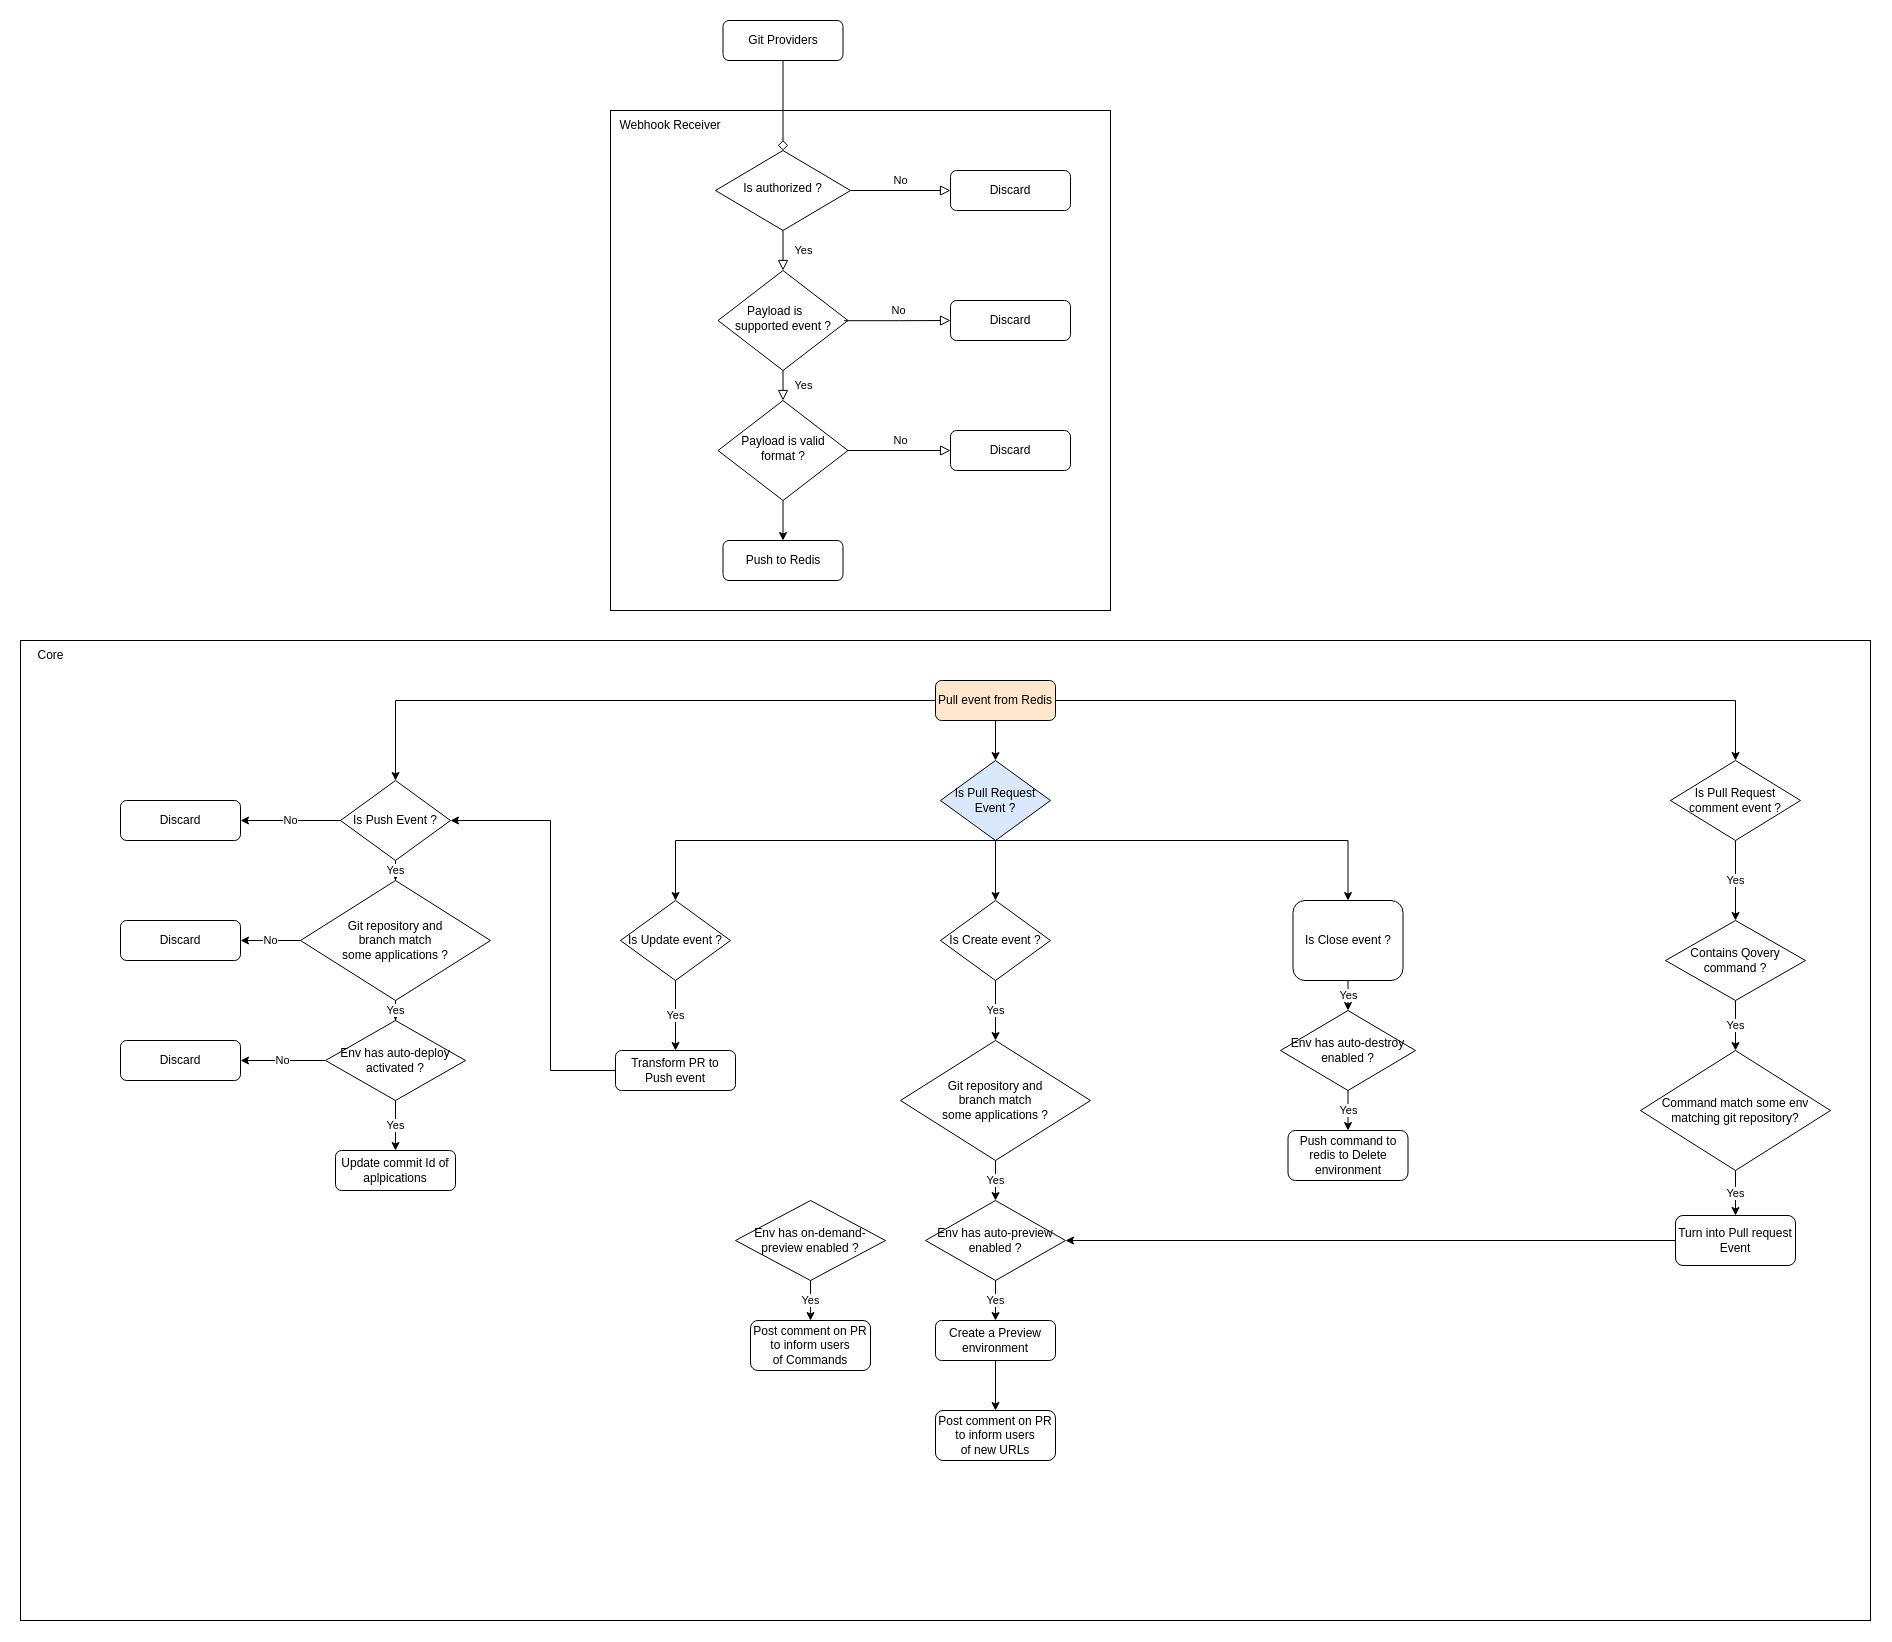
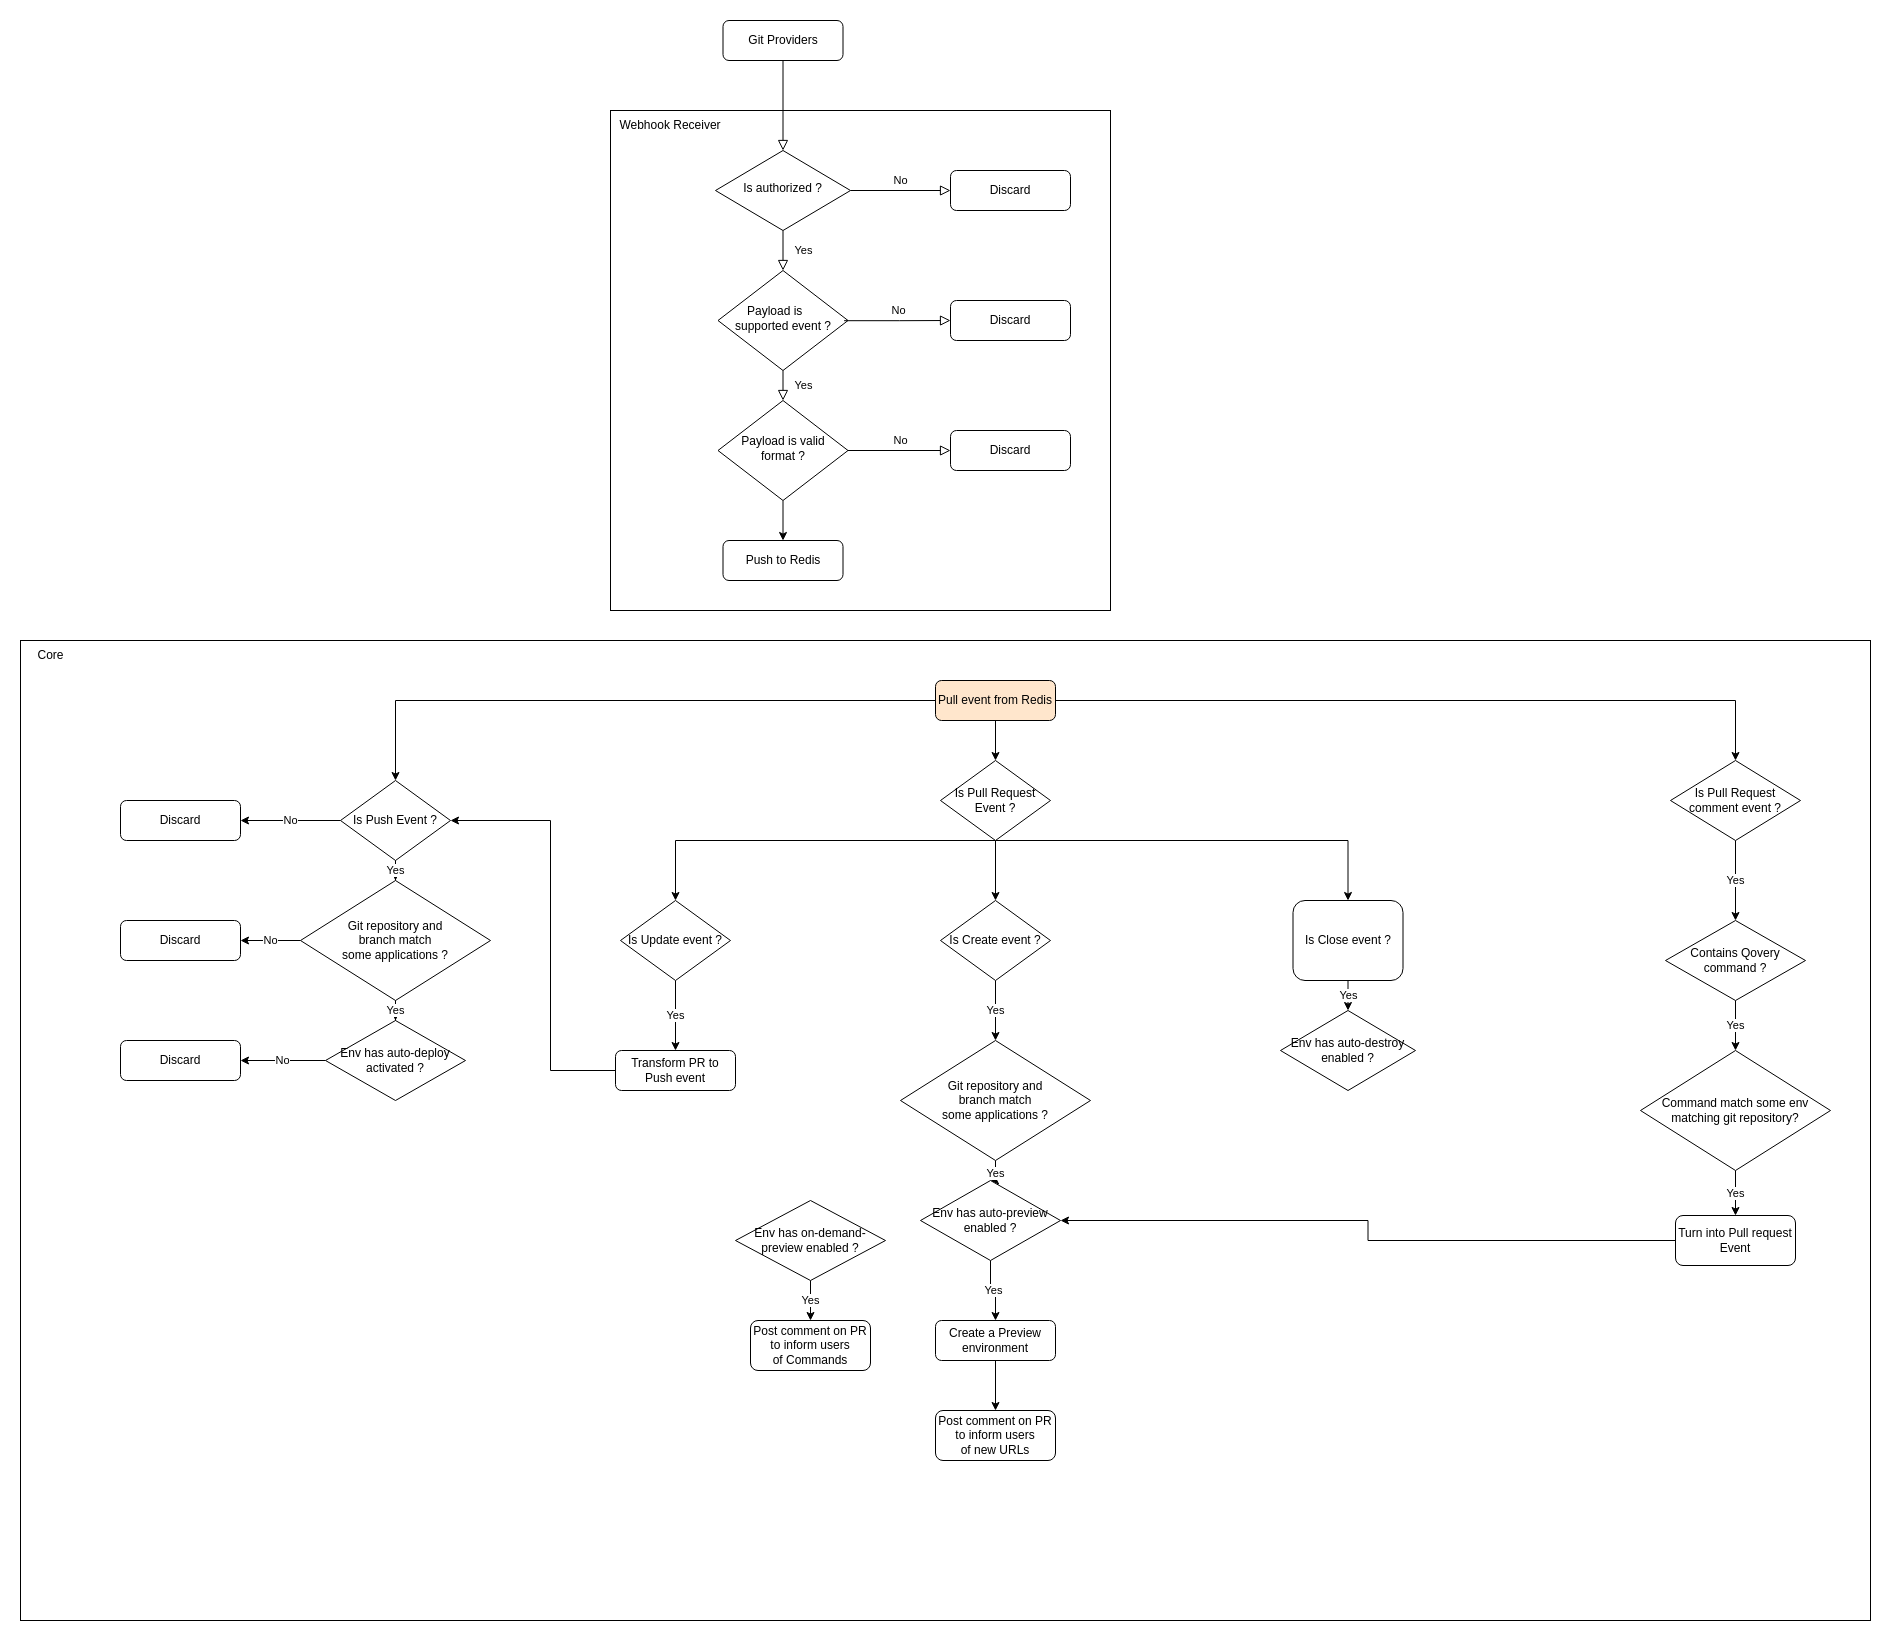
(783, 139) -> (783, 139)
(996, 801) -> (996, 801)
(1348, 1107) -> none
(396, 1122) -> none
(1348, 1156) -> none
(396, 1171) -> none
(996, 1241) -> (991, 1221)
